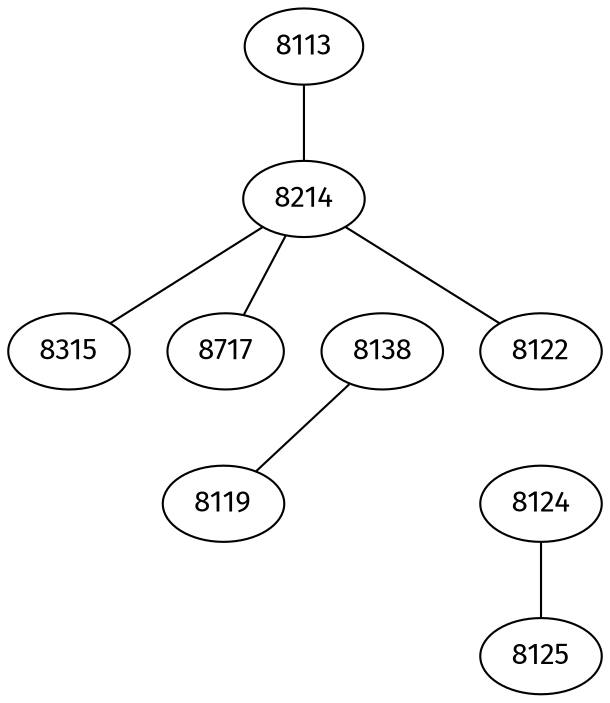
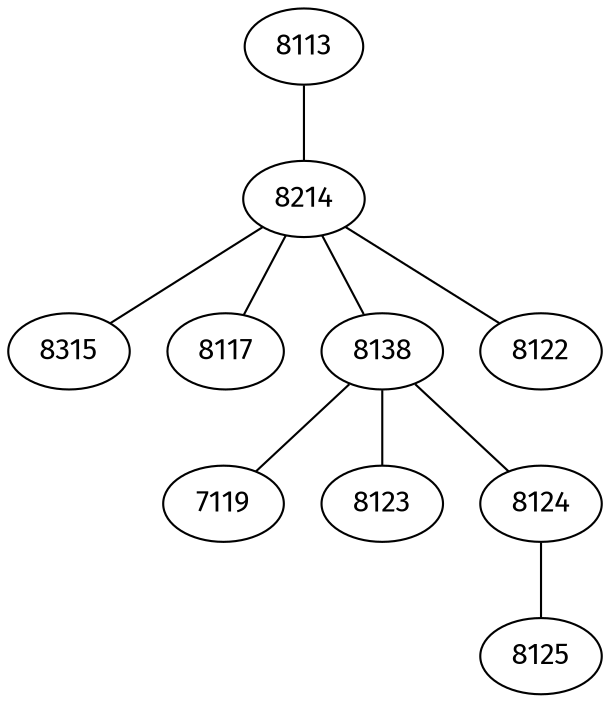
none -> (343, 275)
(226, 351) -> (226, 351)
none -> (462, 428)
(224, 504) -> (224, 504)
none -> (382, 504)
